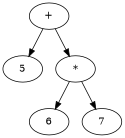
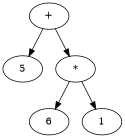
(102, 122) -> (102, 122)
